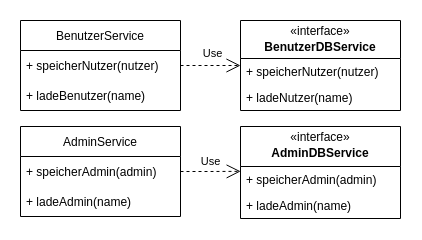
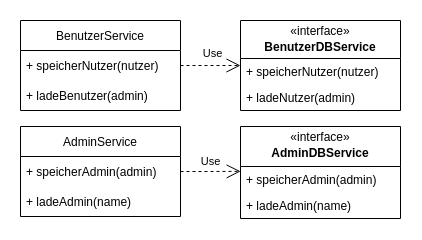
(90, 96) -> (92, 96)
(303, 98) -> (305, 98)
